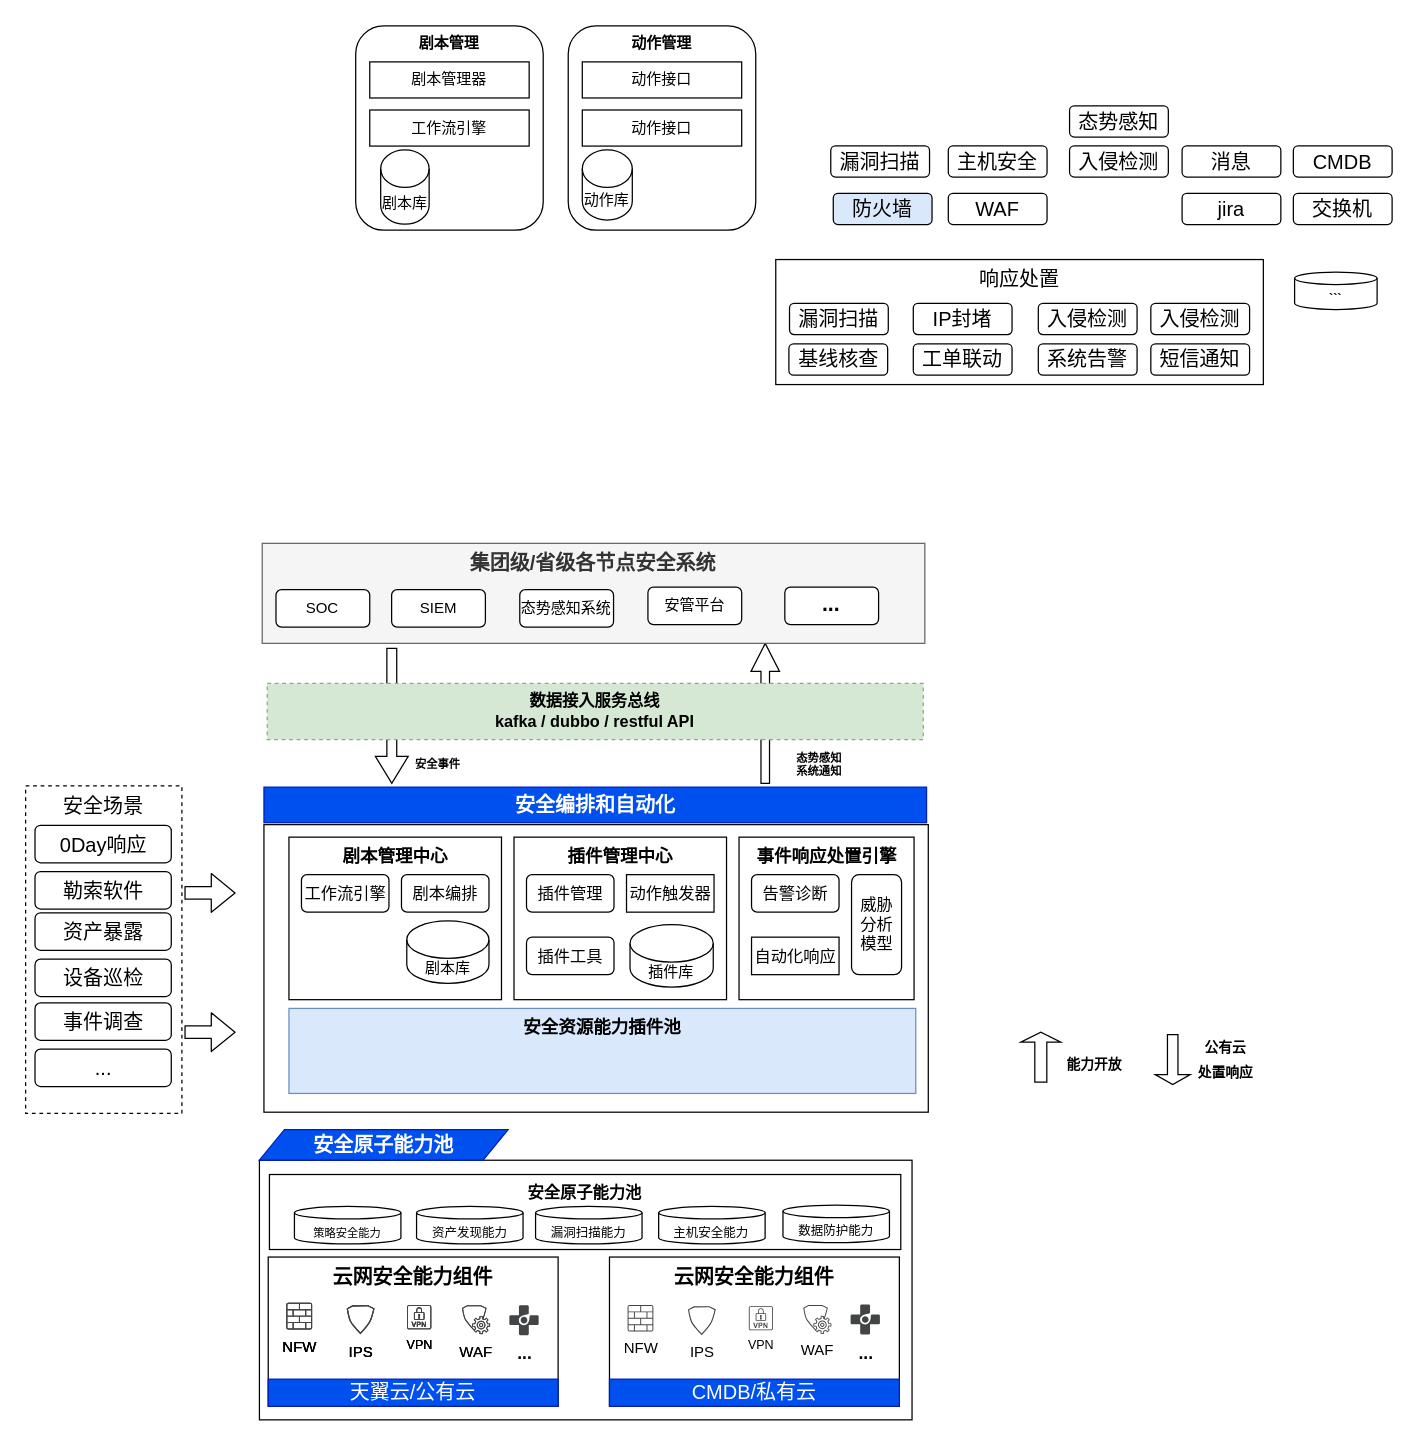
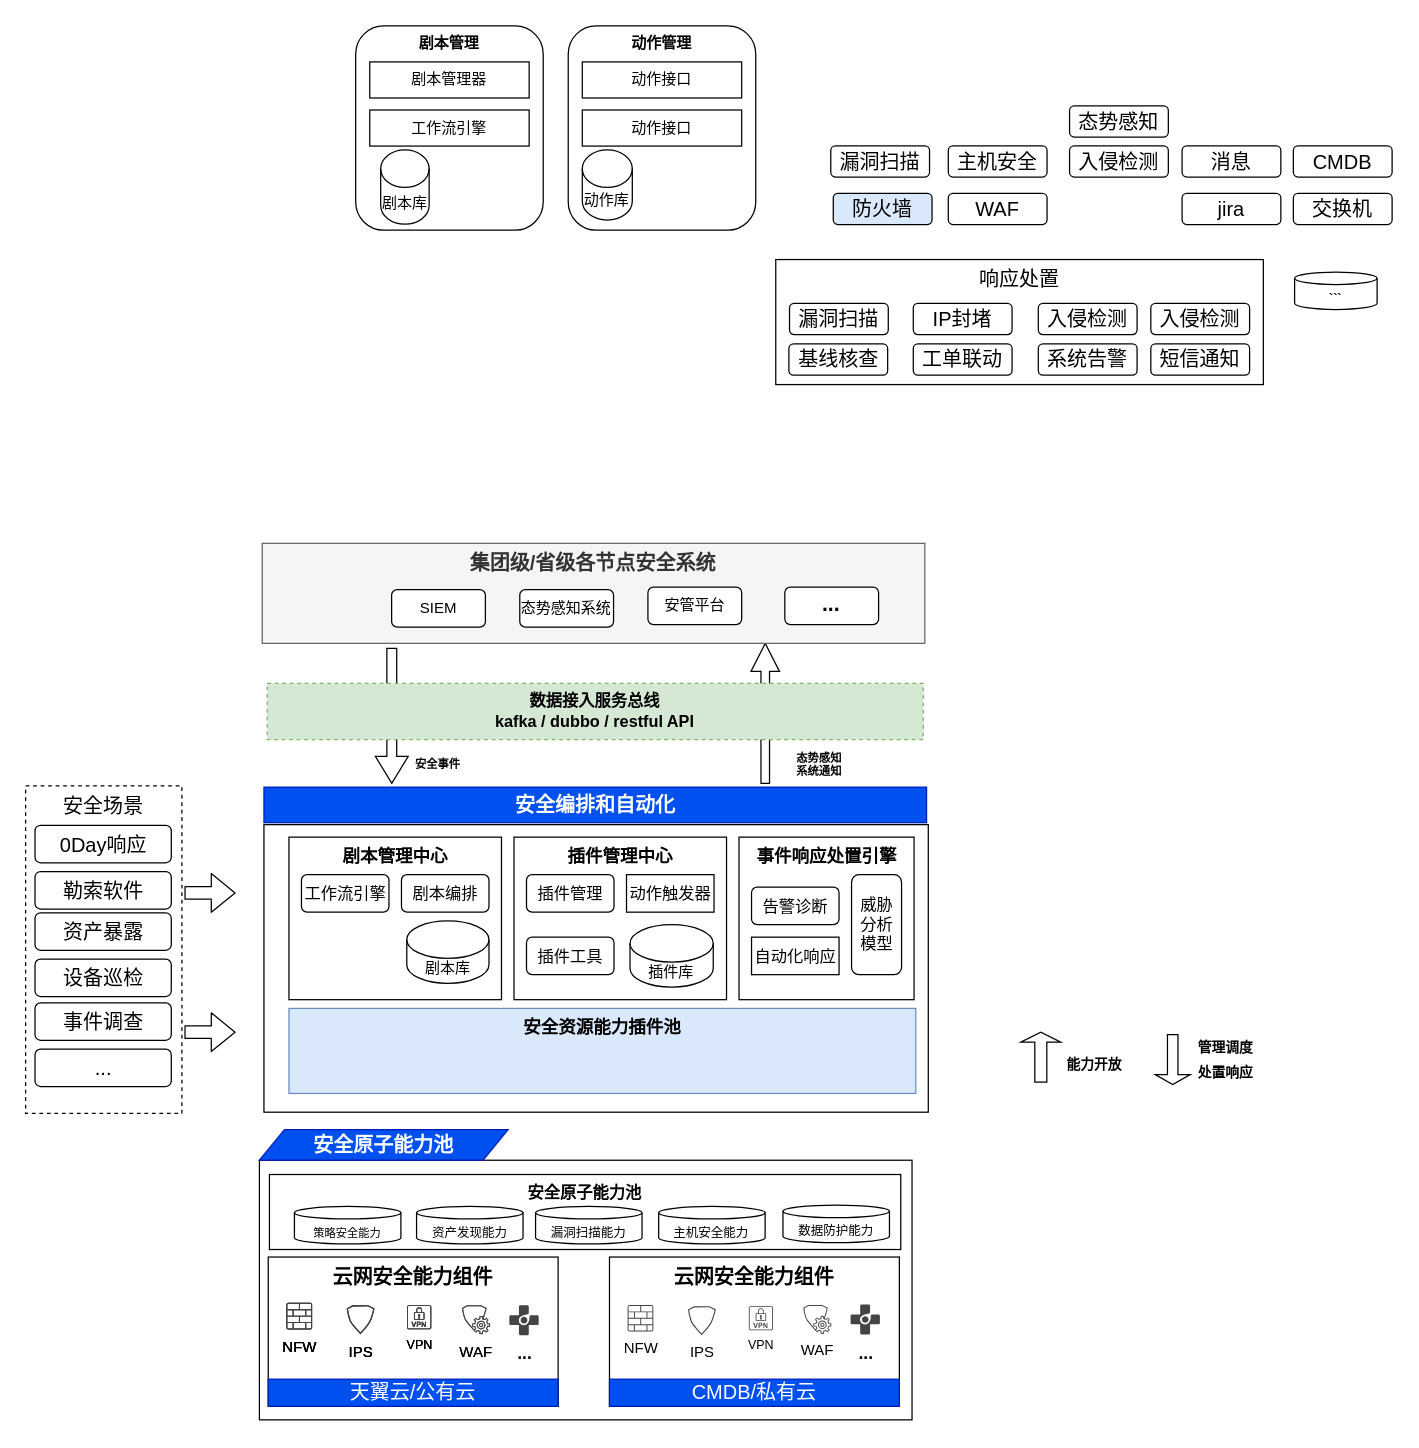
(323, 608) -> none
(795, 893) -> (795, 906)
(1226, 1057) -> (1226, 1057)
